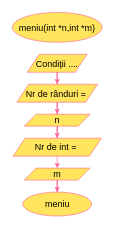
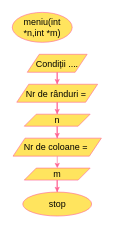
(57, 27) -> (42, 27)
(57, 147) -> (57, 147)
(58, 204) -> (58, 204)
